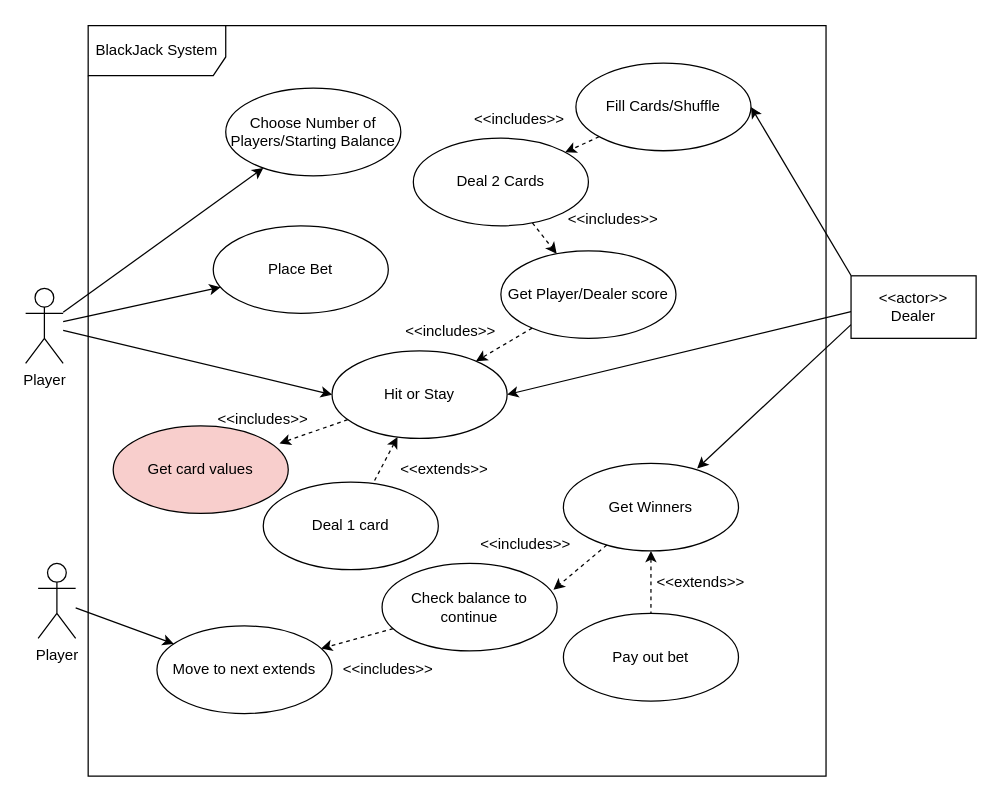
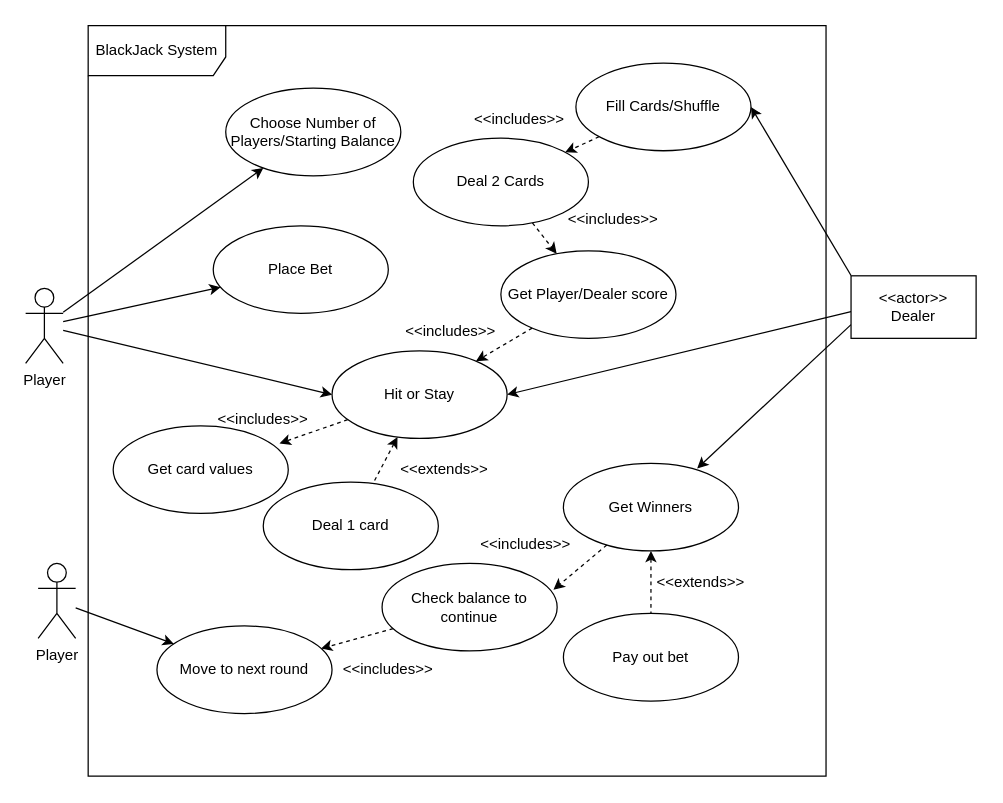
(201, 469) -> (201, 469)
(244, 669) -> (244, 669)
